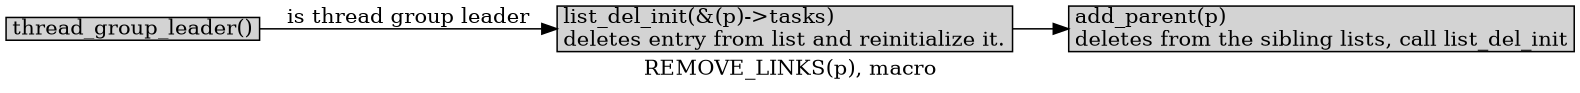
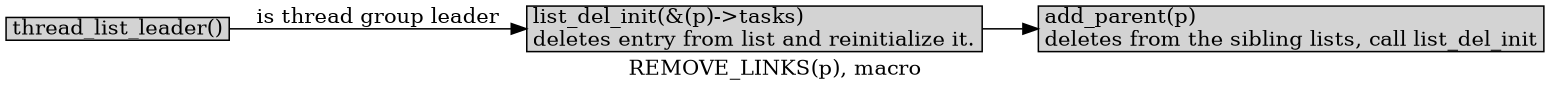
(133, 29) -> (118, 29)
